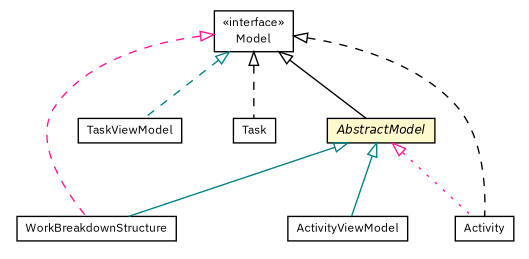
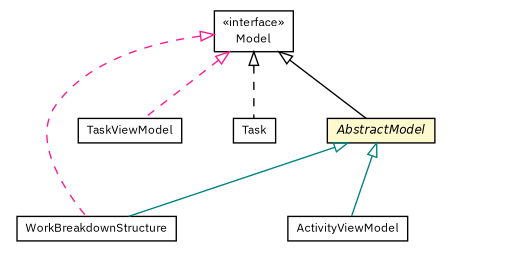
(181, 89) -> (181, 89)
(484, 229) -> none
